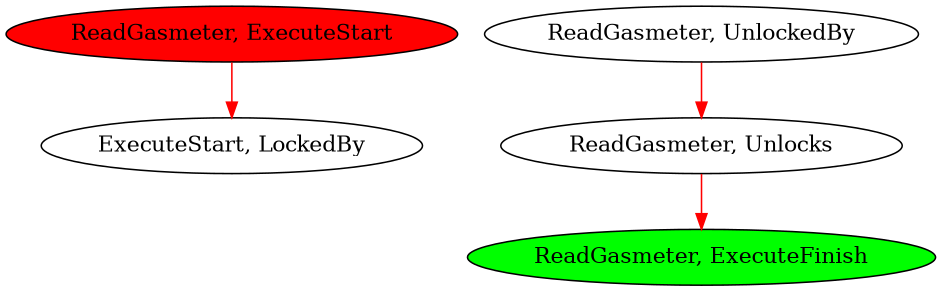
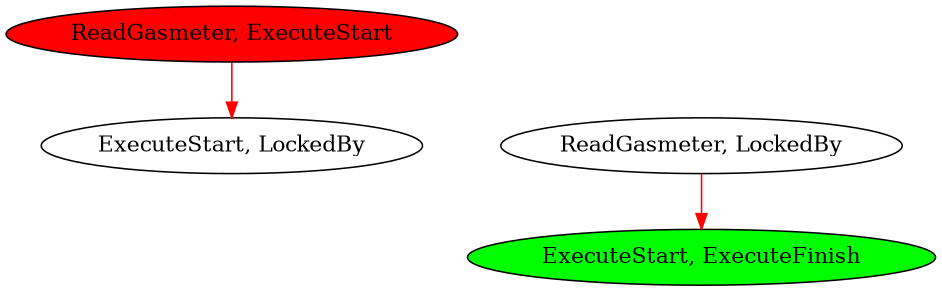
(702, 34) -> none
(702, 146) -> (702, 146)
(702, 257) -> (702, 257)
